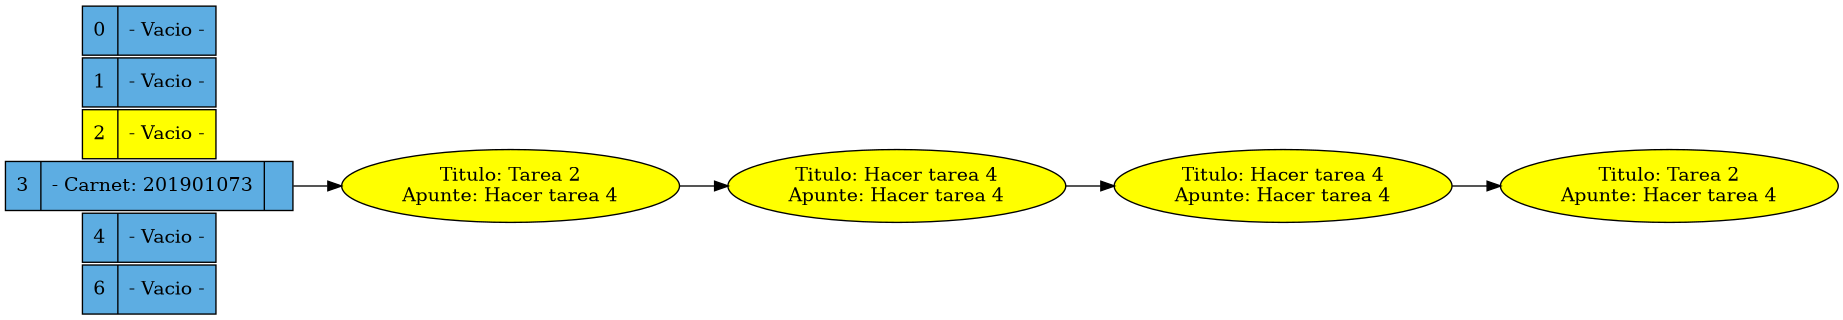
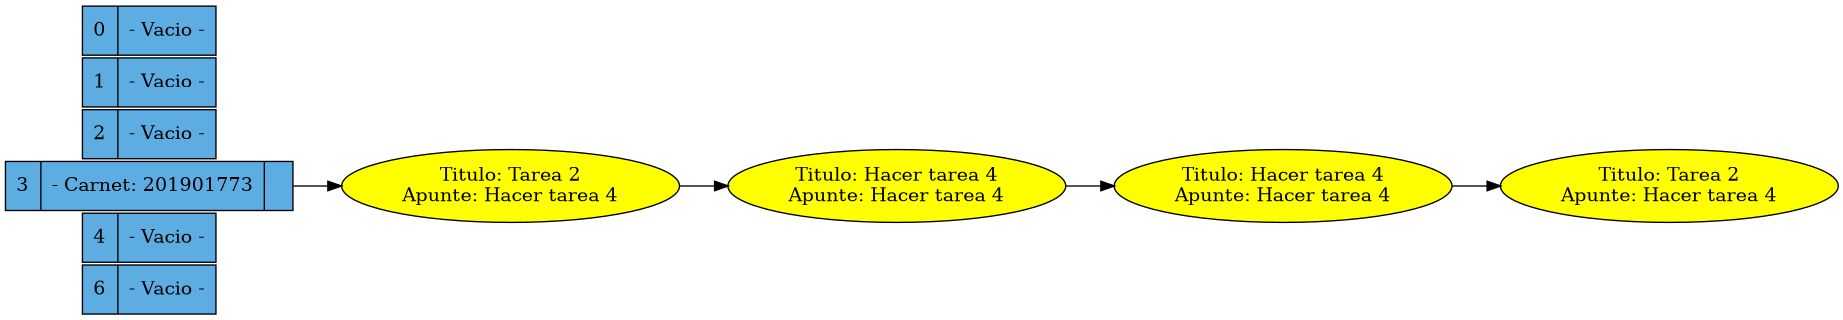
(149, 134) -> (149, 134)
(153, 185) -> (153, 185)
